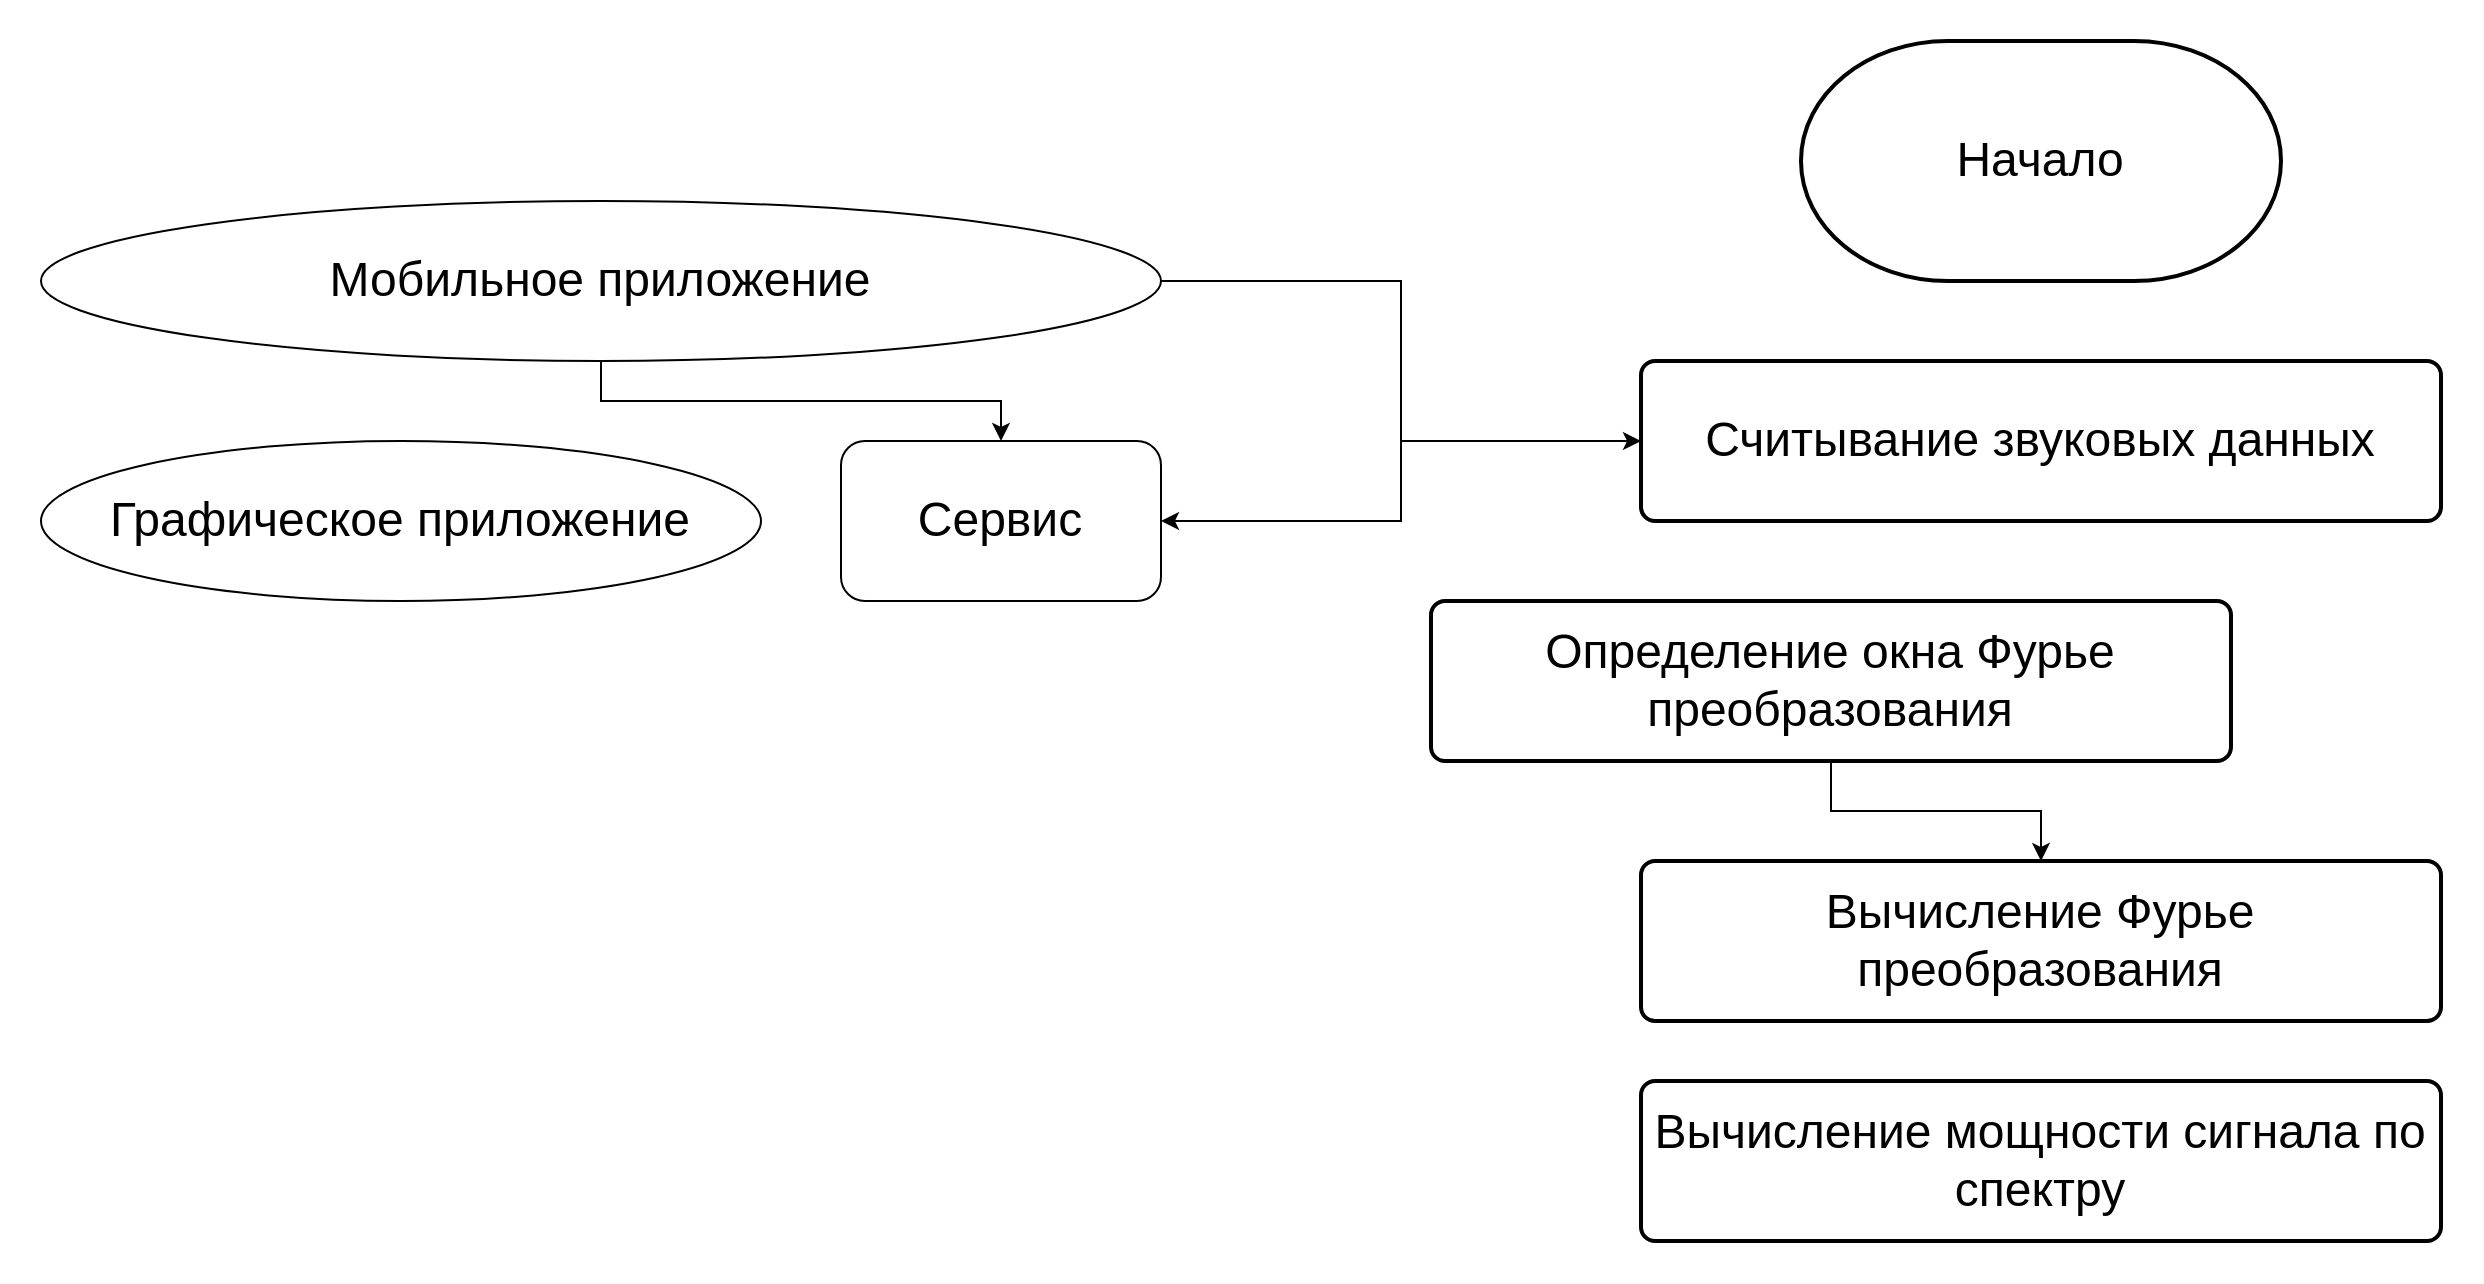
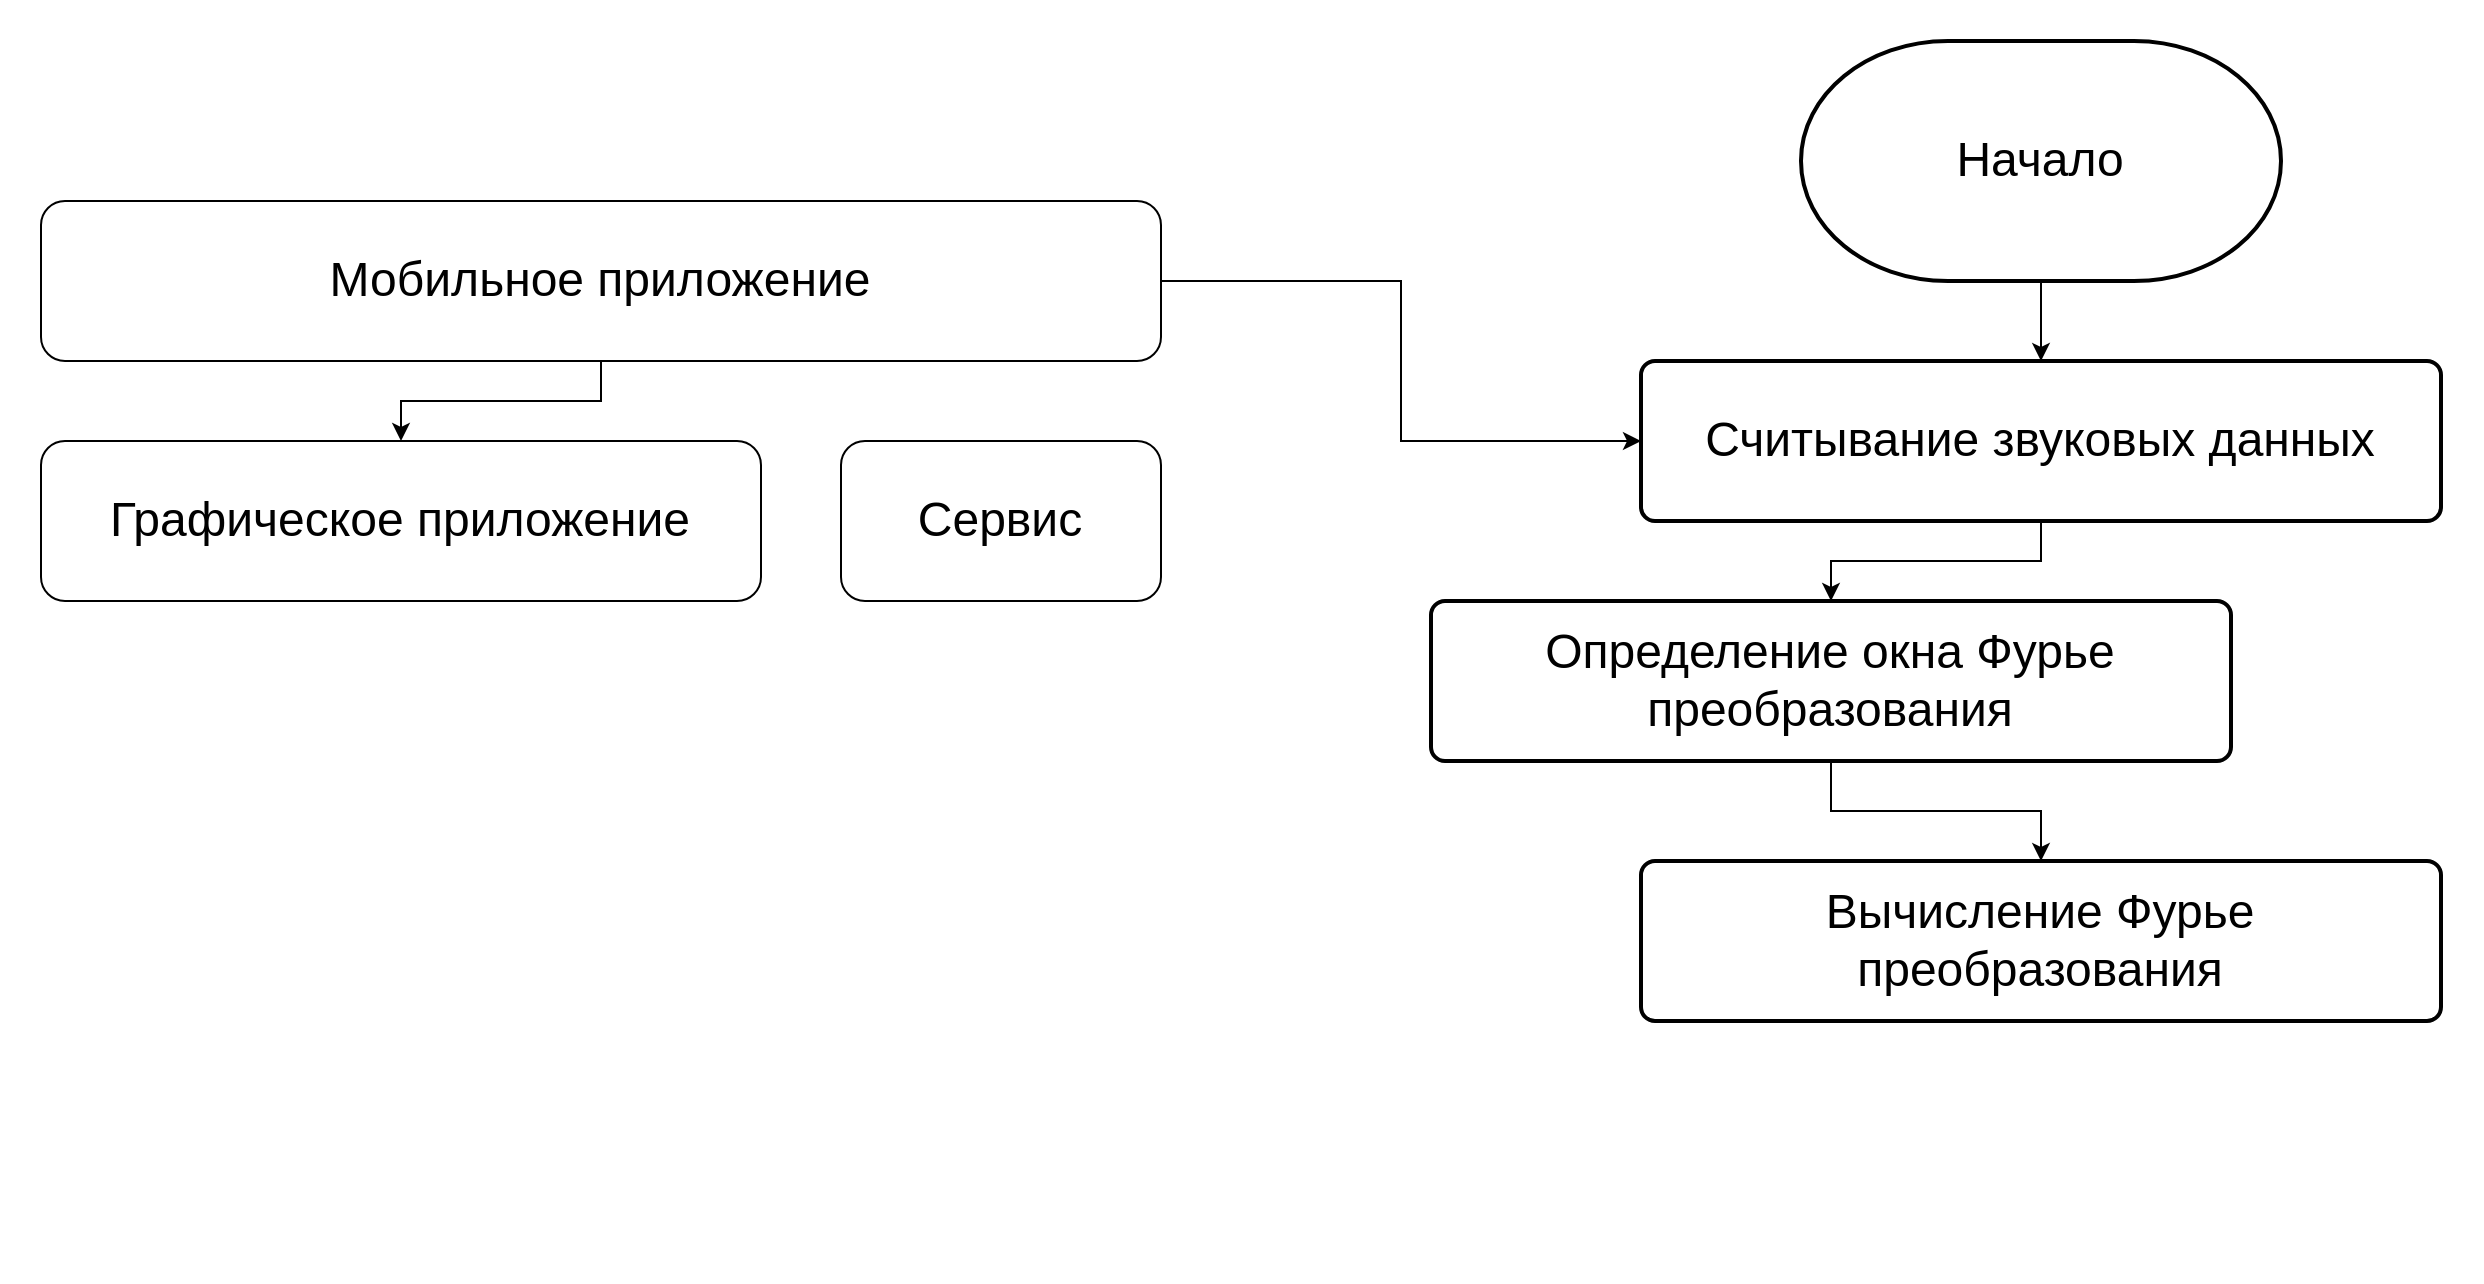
(601, 281) -> (601, 281)
none -> (2041, 314)
(813, 401) -> (489, 401)
(401, 521) -> (401, 521)
(1326, 521) -> (1943, 561)
(2041, 1161) -> none
